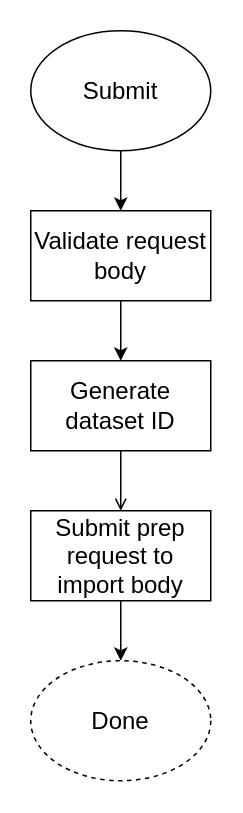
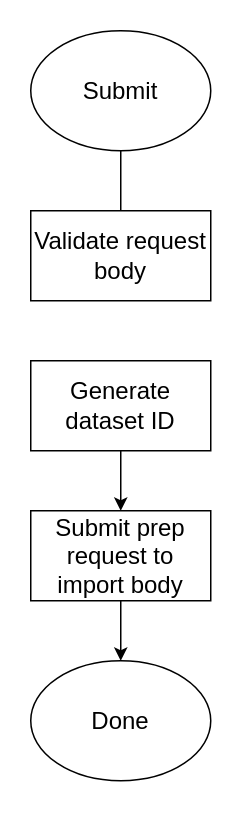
(121, 199) -> (121, 203)
(121, 326) -> none
(121, 501) -> (121, 499)
(121, 721) -> (121, 721)
